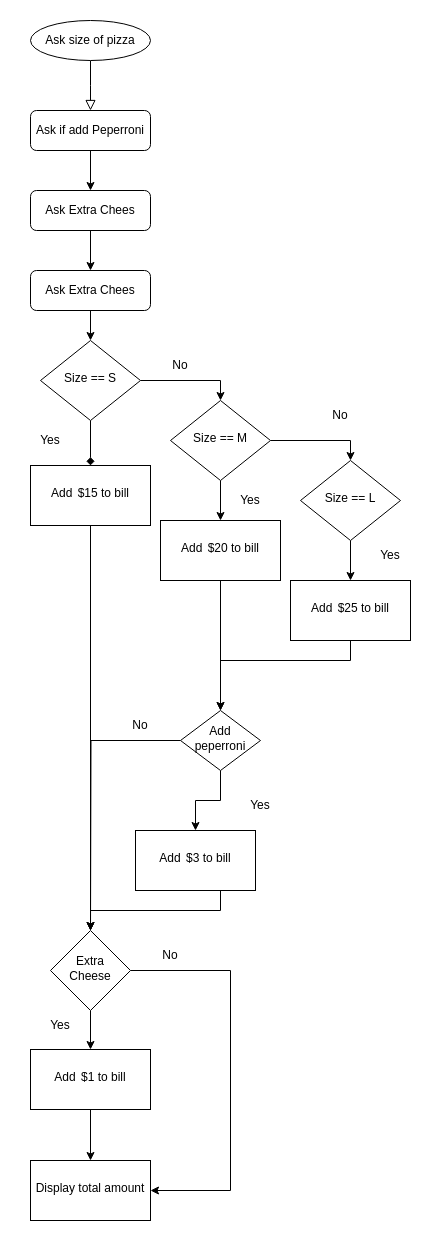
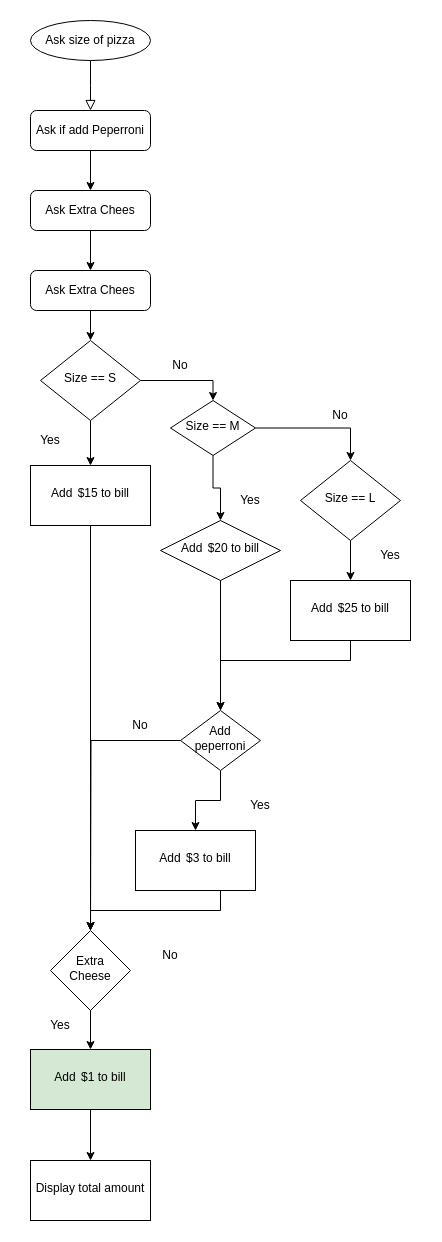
(221, 441) -> (213, 428)
(91, 457) -> (91, 457)
(221, 551) -> (221, 551)
(231, 1067) -> none
(91, 1080) -> (91, 1080)
